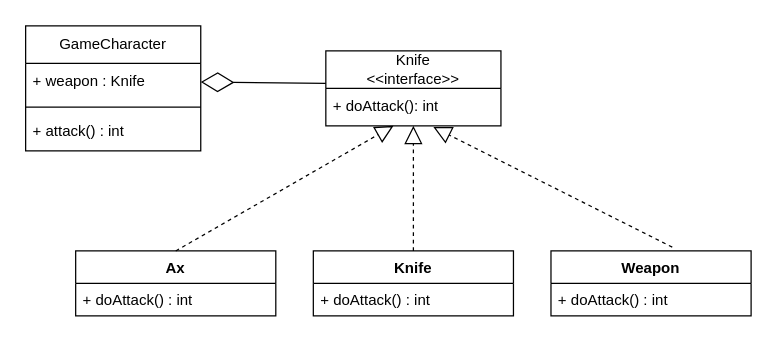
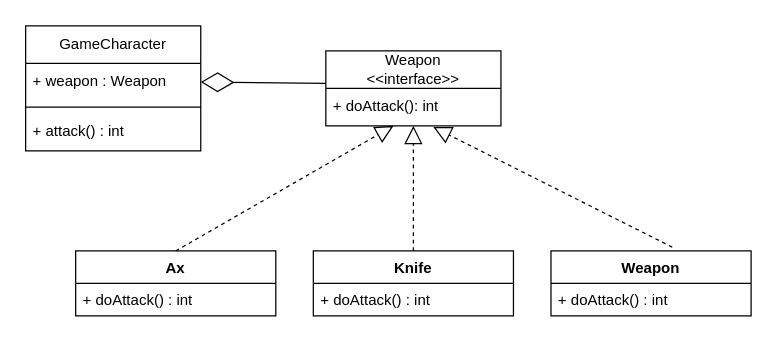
(413, 69) -> (413, 69)
(91, 82) -> (97, 82)
